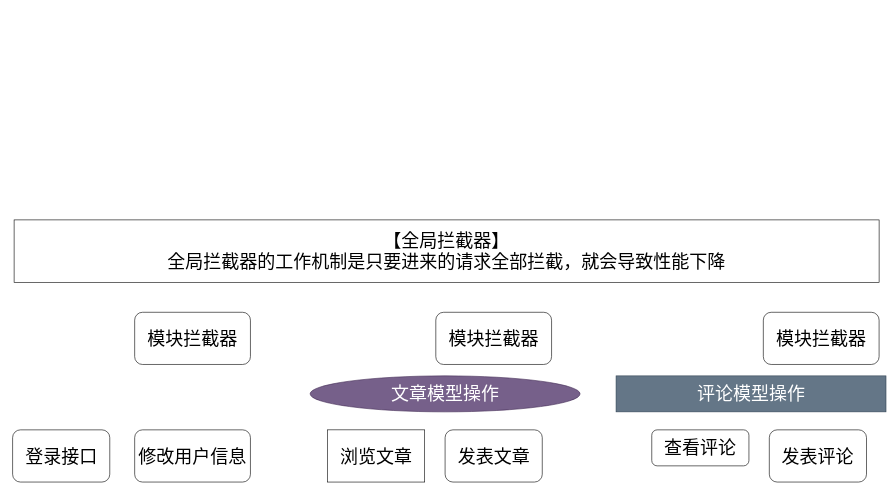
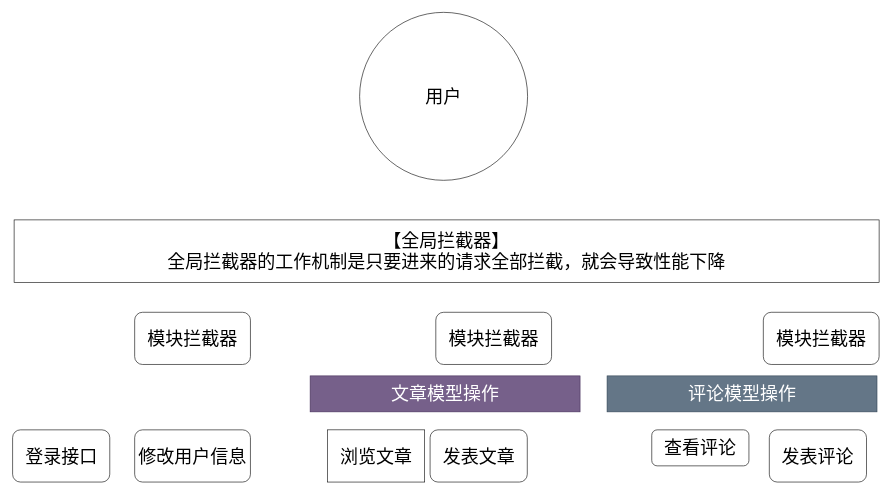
none -> (444, 96)
(445, 394) -> (445, 394)
(751, 394) -> (742, 394)
(494, 456) -> (479, 456)
